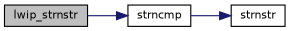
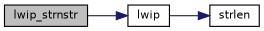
(159, 16) -> (149, 16)
(258, 16) -> (235, 16)
